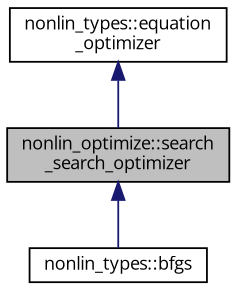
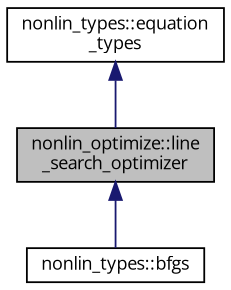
(118, 35) -> (116, 35)
(118, 155) -> (116, 155)
